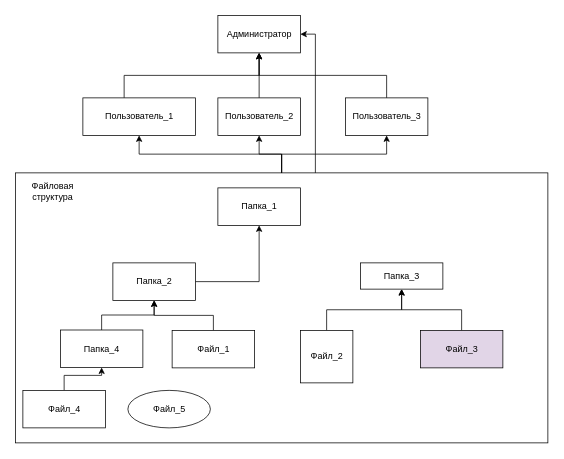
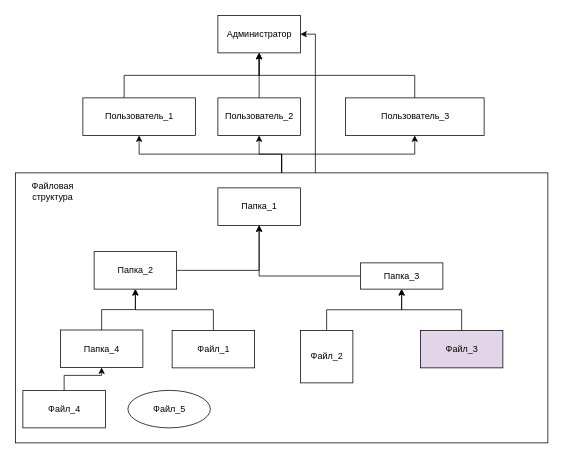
(387, 117) -> (415, 117)
none -> (311, 276)
(154, 282) -> (135, 270)
